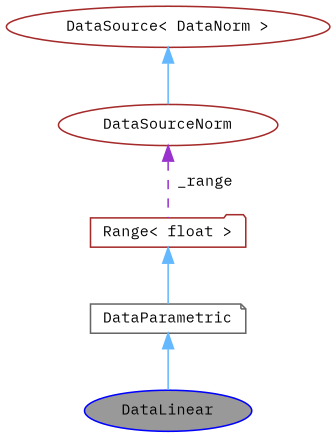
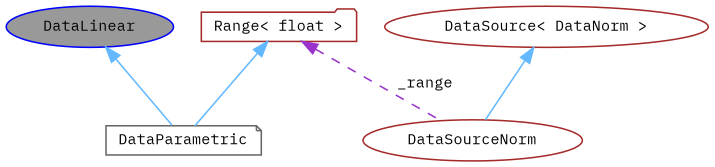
(168, 190) -> (378, 85)
(168, 369) -> (144, 92)
